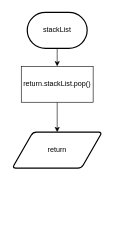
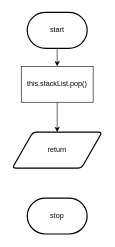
(57, 30) -> (57, 30)
(57, 84) -> (57, 84)
none -> (57, 216)
